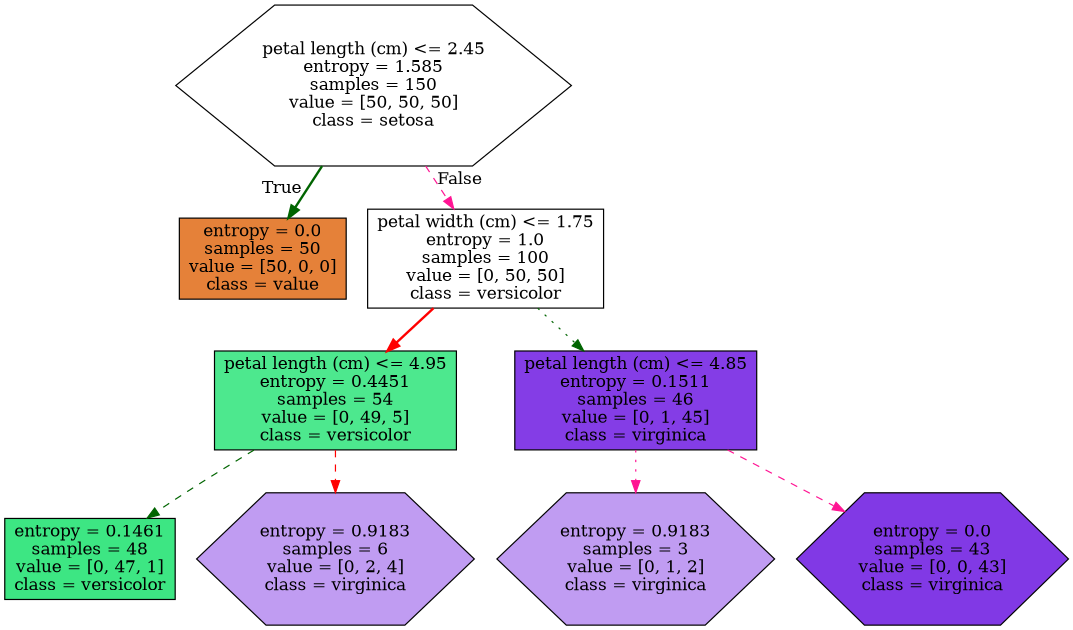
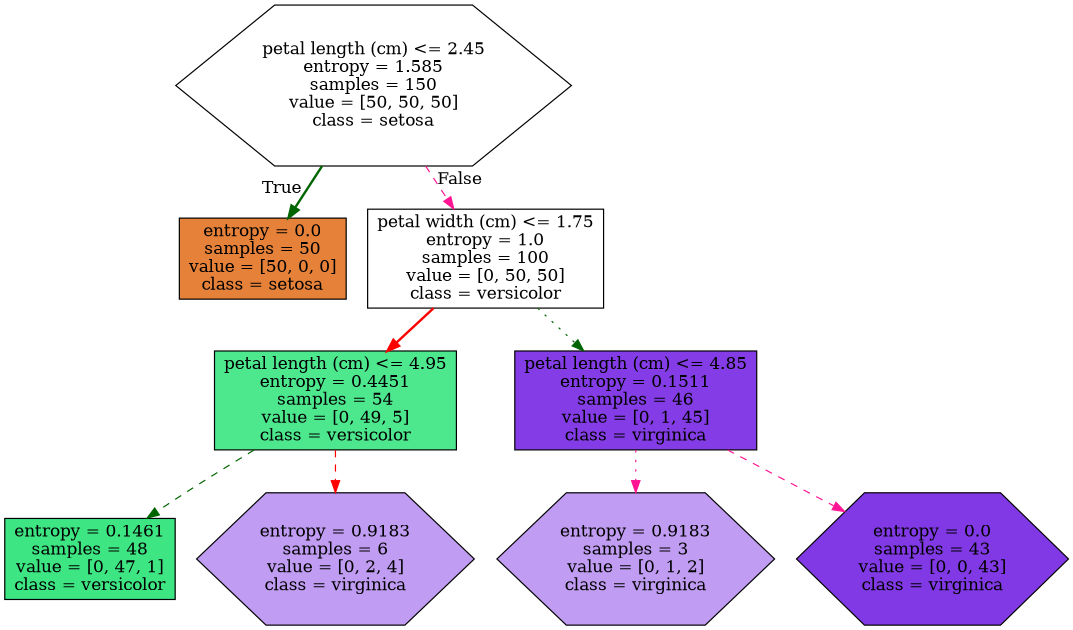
(263, 259) -> (263, 259)
